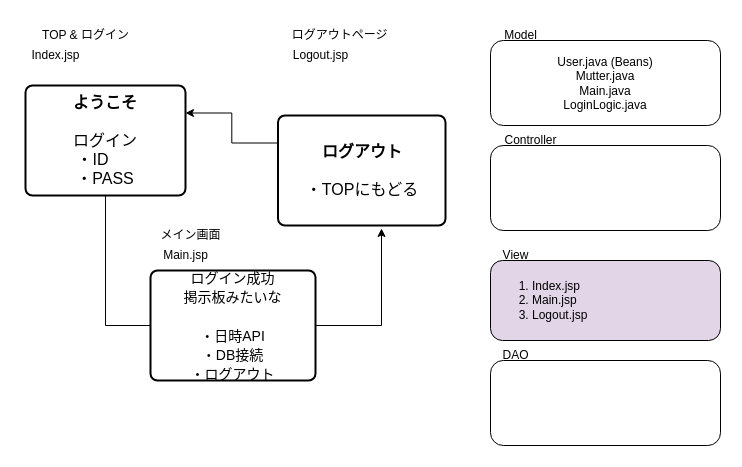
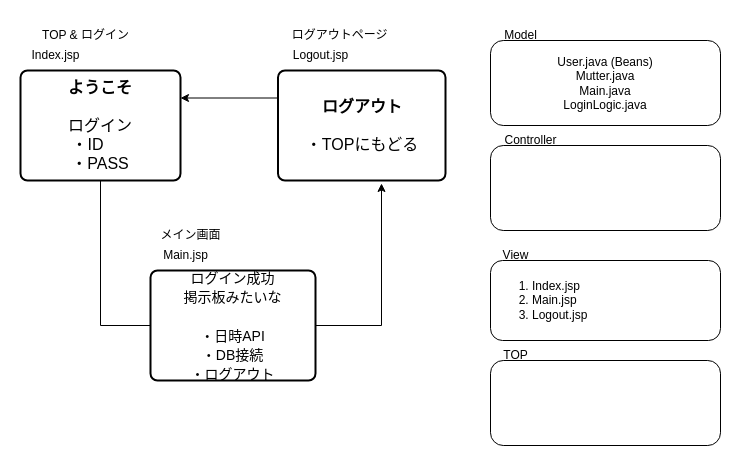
(106, 141) -> (101, 126)
(362, 171) -> (362, 126)
(606, 301) -> (606, 301)
(516, 356) -> (516, 356)
